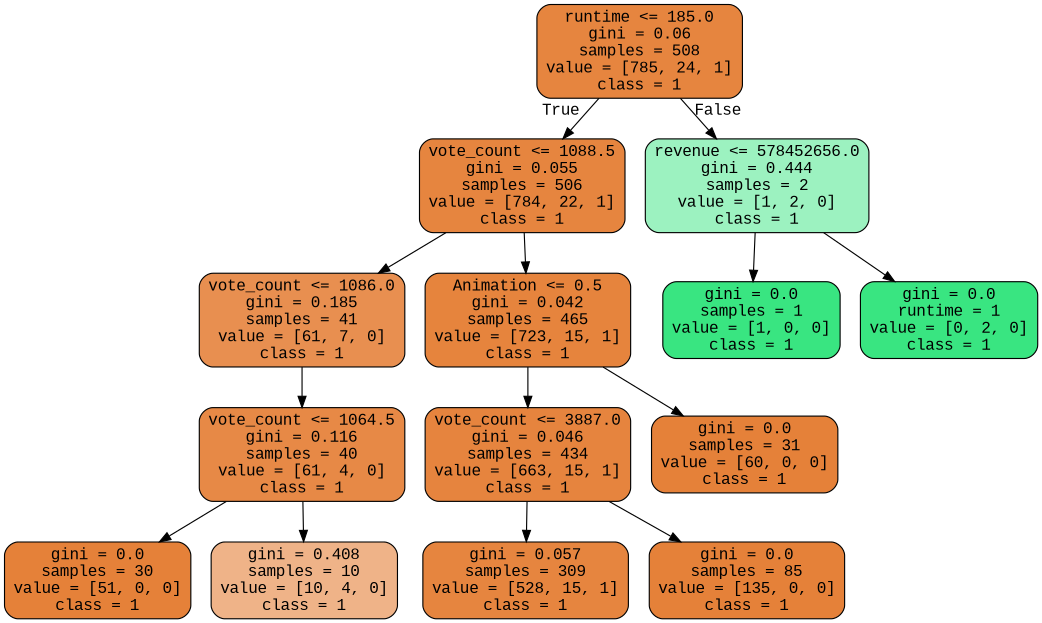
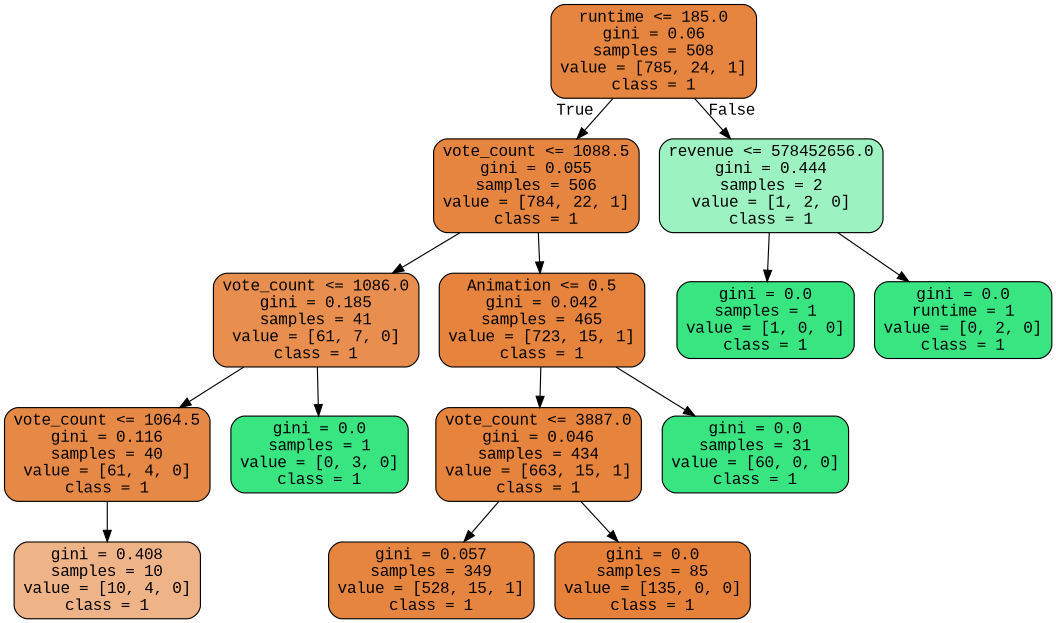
none -> (320, 454)
(745, 454) -> (755, 454)
(98, 580) -> none
(526, 580) -> (431, 580)
